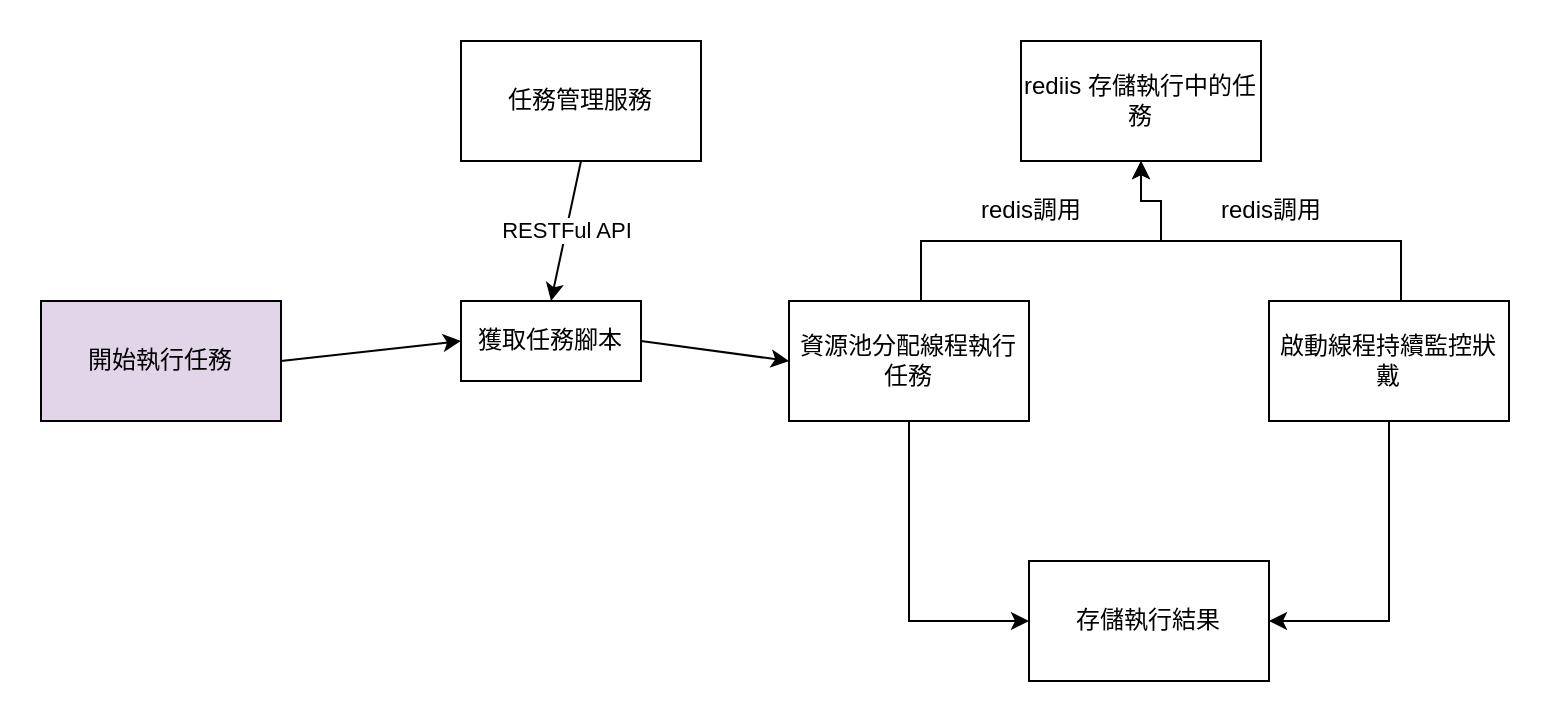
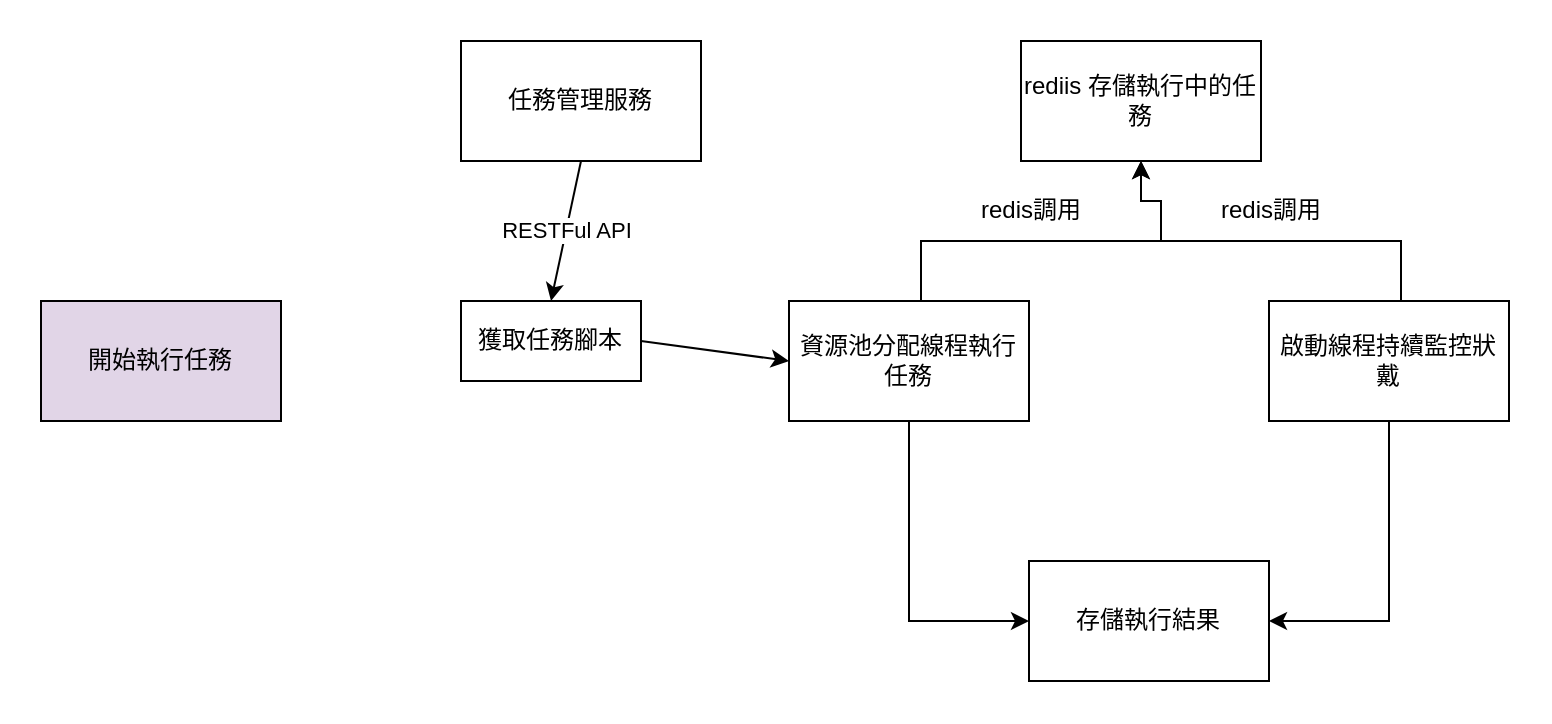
(365, 352) -> none
